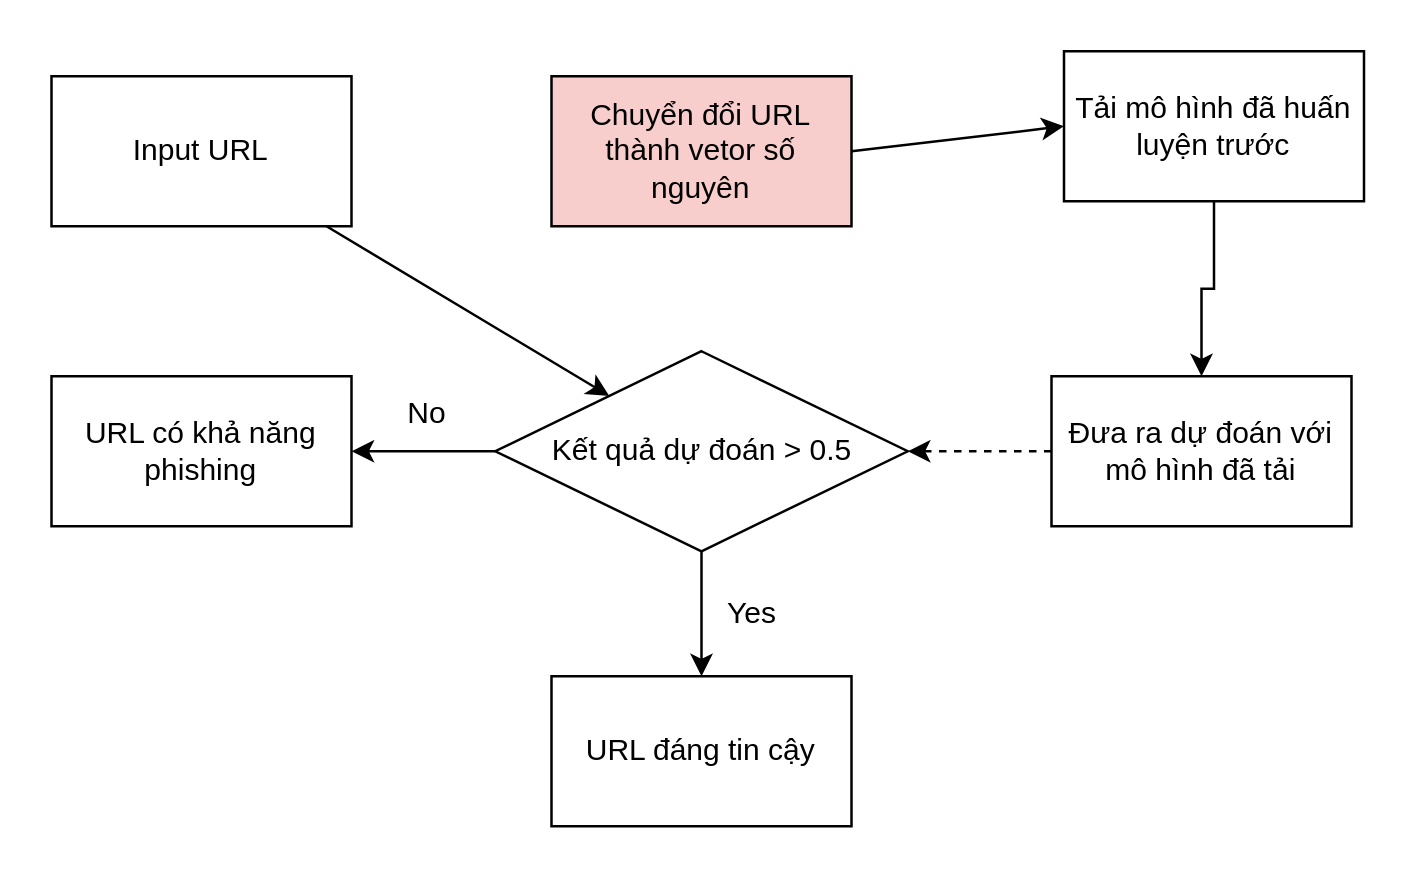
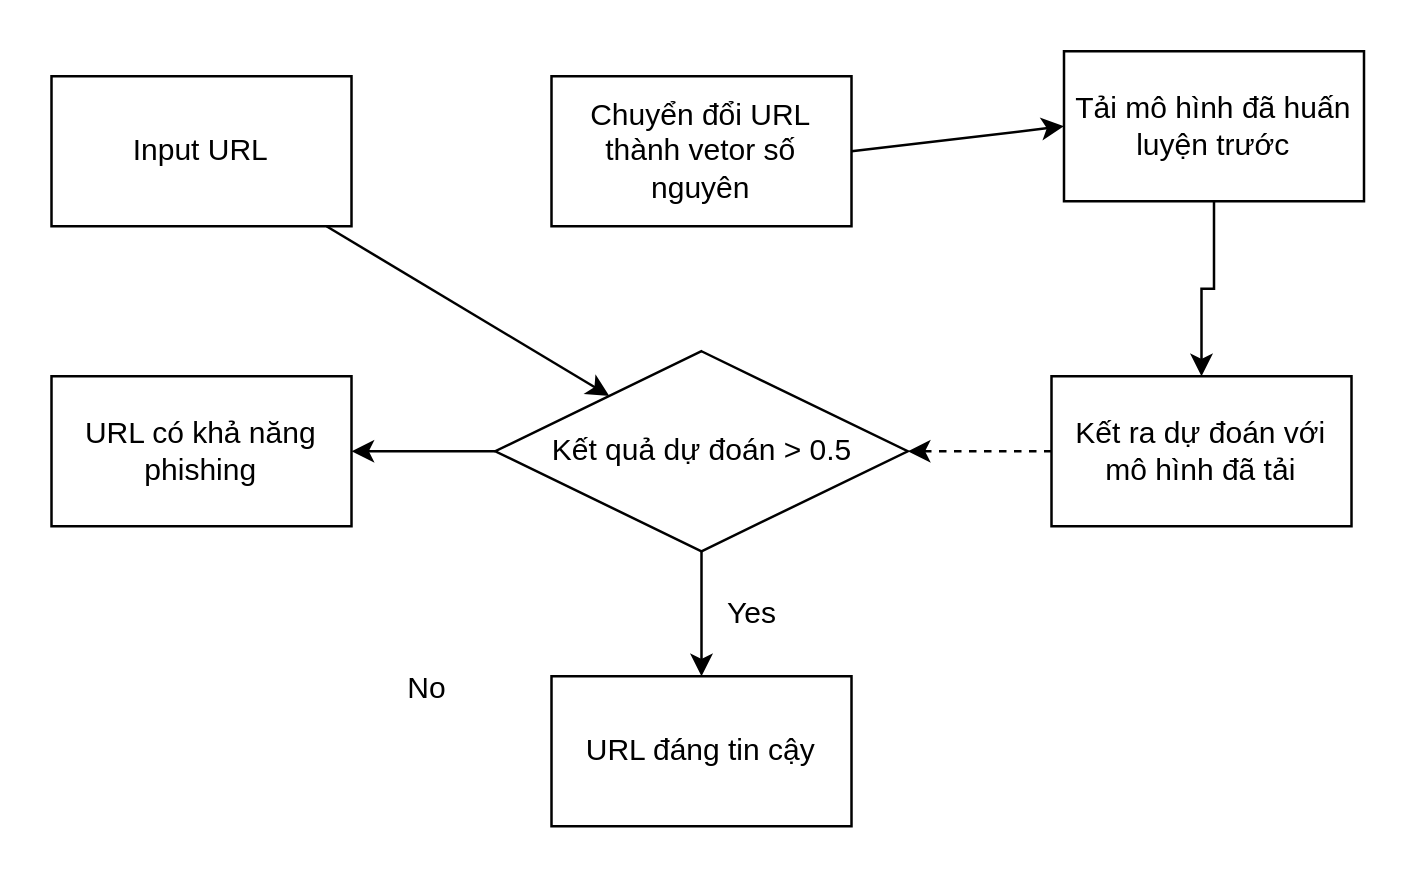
(701, 151) -> (701, 151)
(426, 414) -> (426, 689)
(1201, 451) -> (1201, 451)
